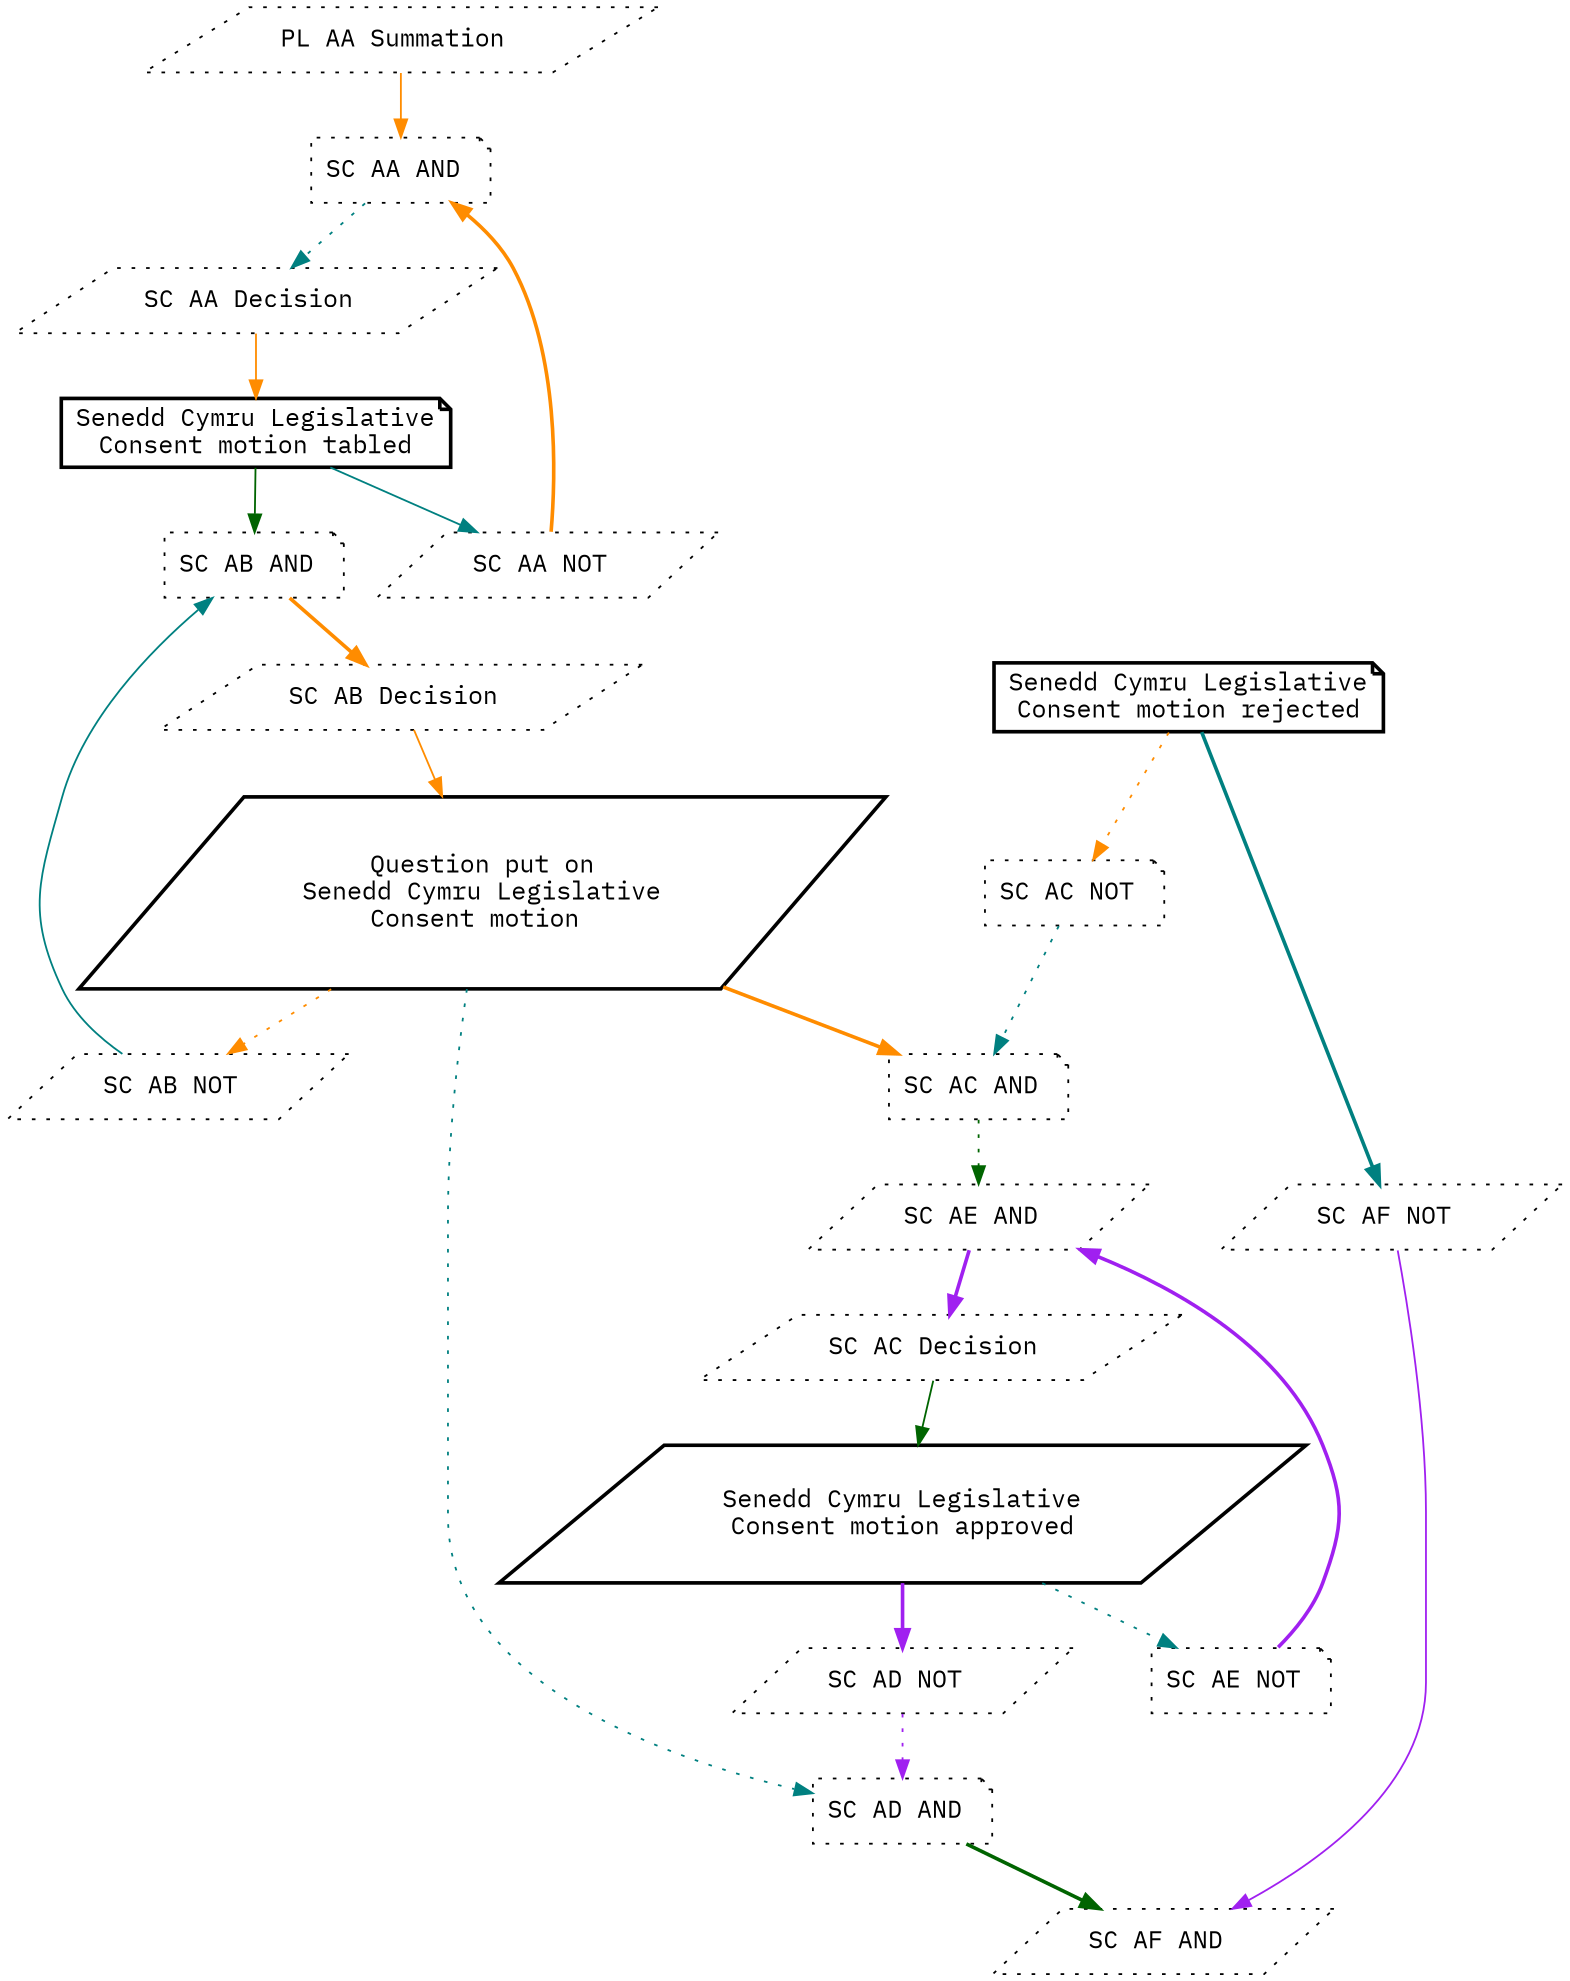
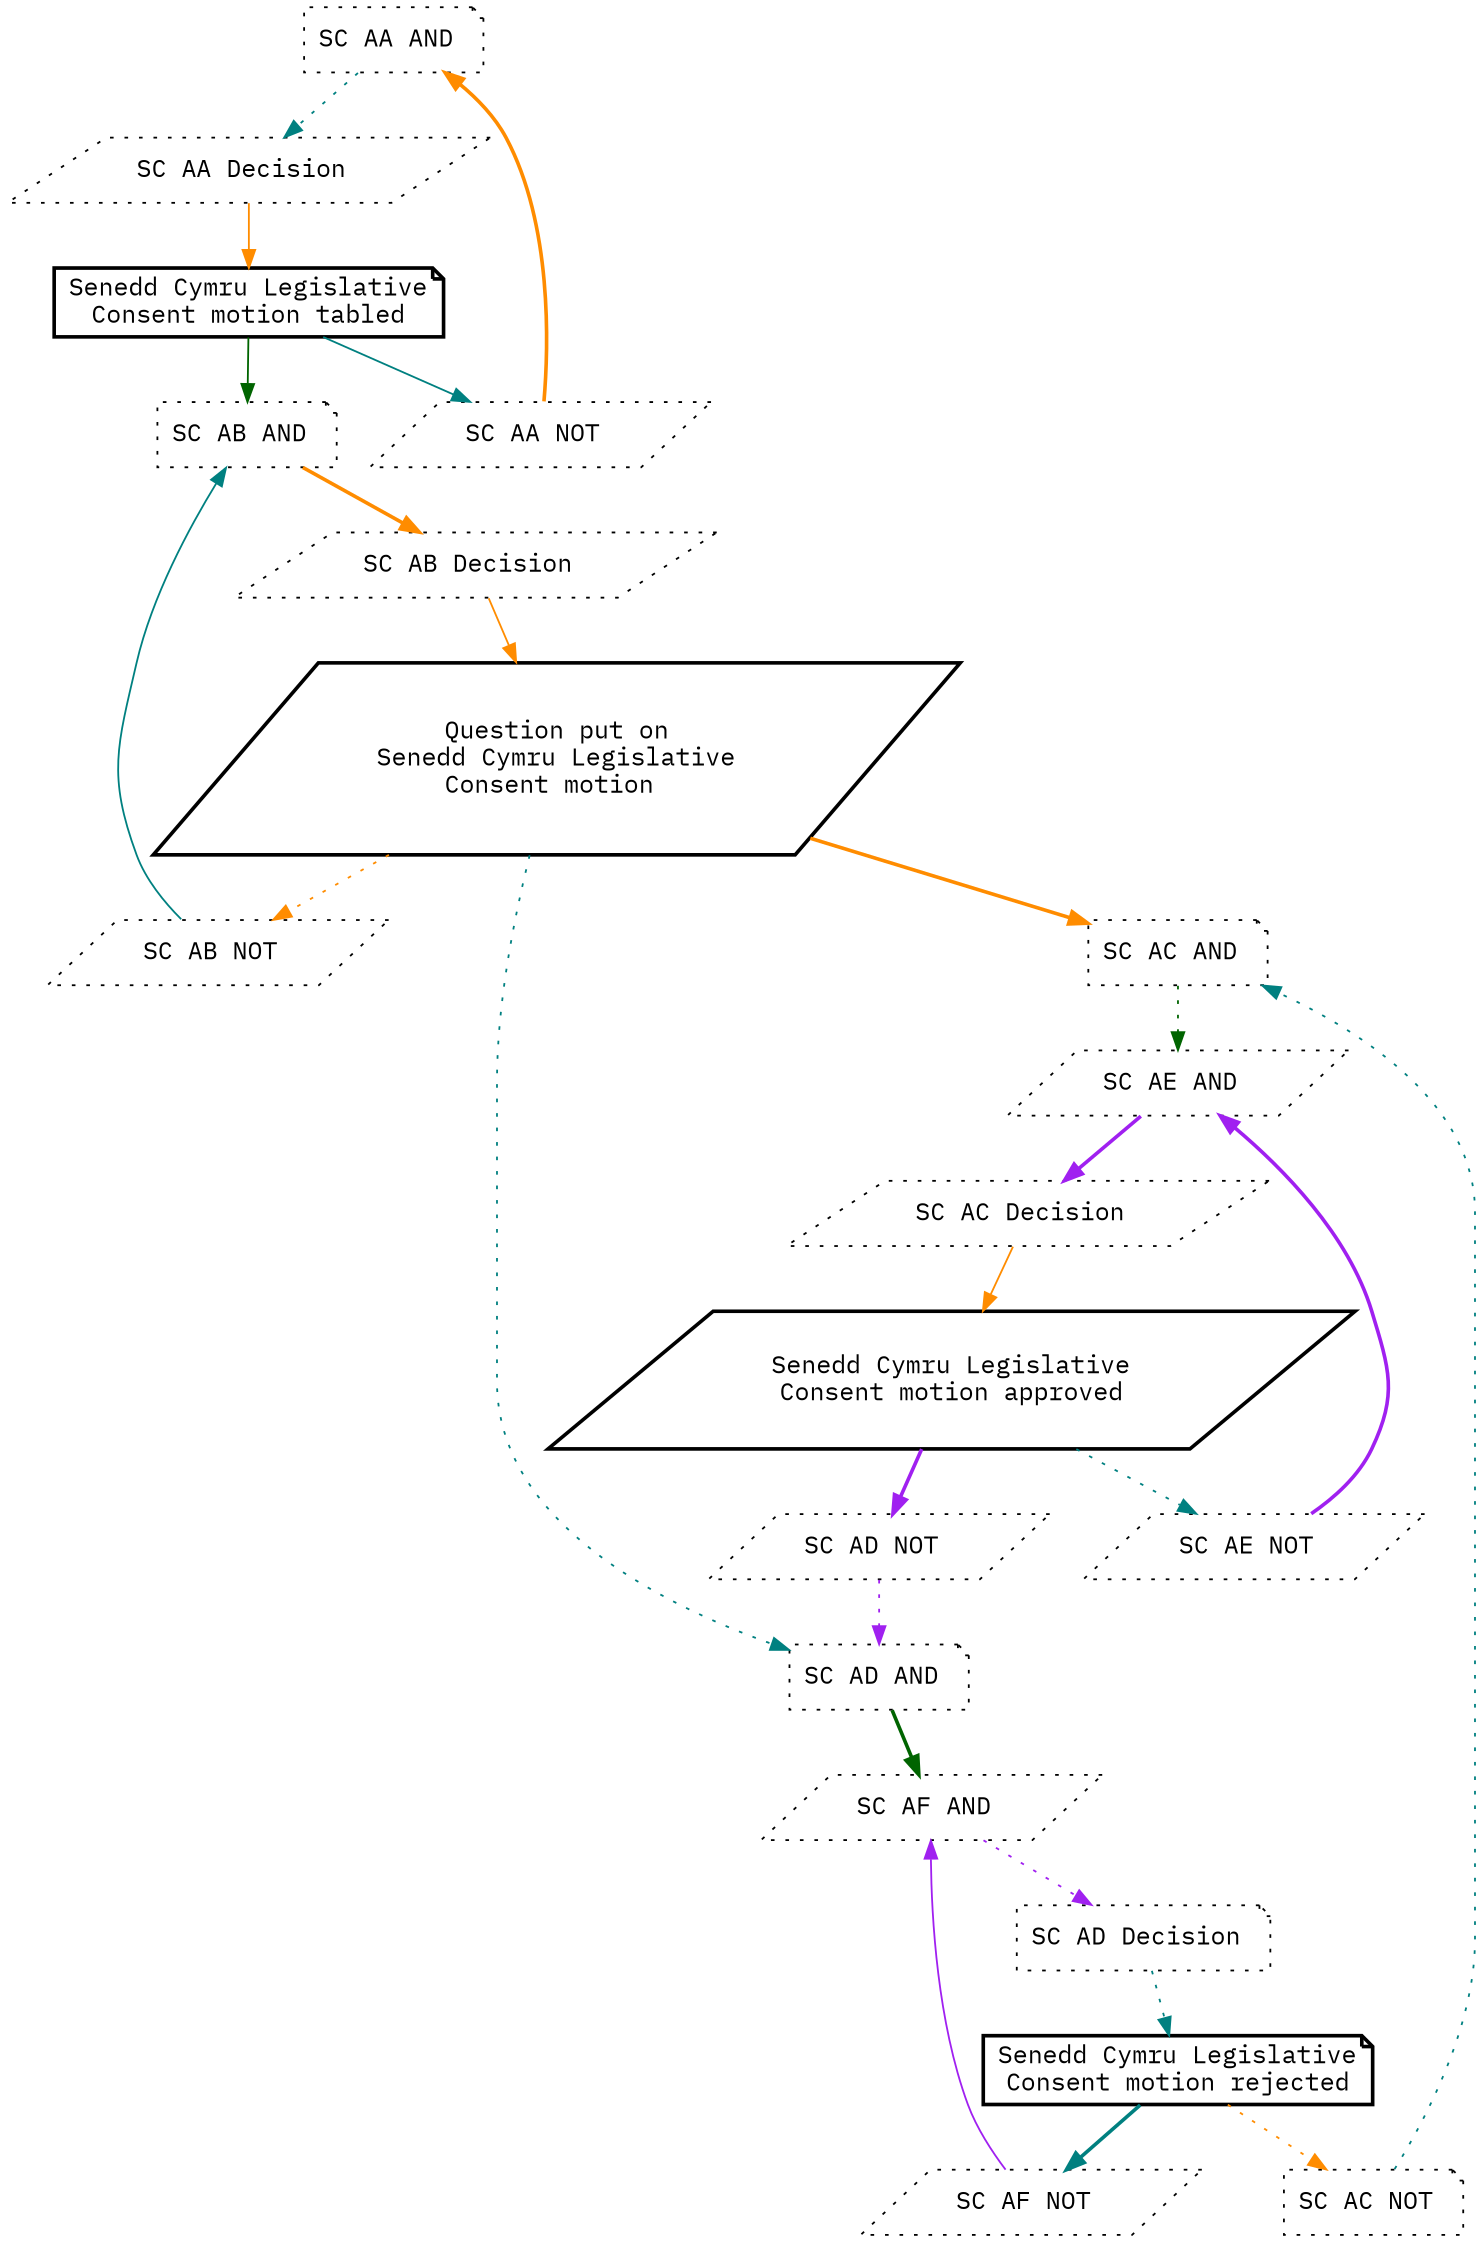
(401, 40) -> none
(928, 1404) -> (1002, 1270)
(1241, 1681) -> (1254, 1547)
none -> (1144, 1938)
